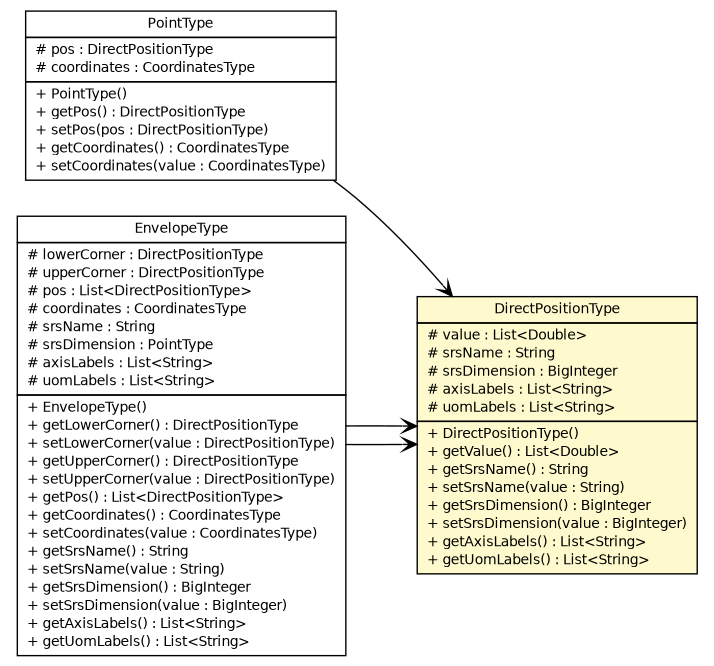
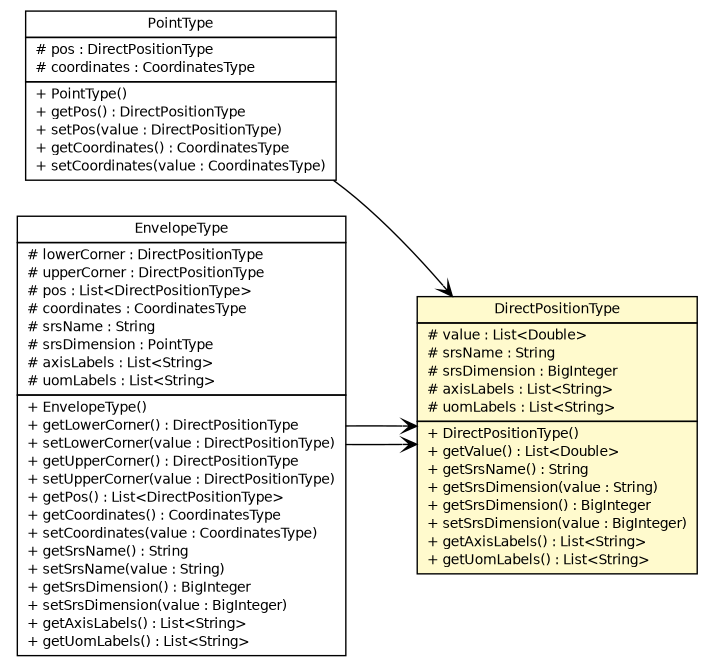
(152, 130) -> (159, 130)
(526, 488) -> (543, 488)
